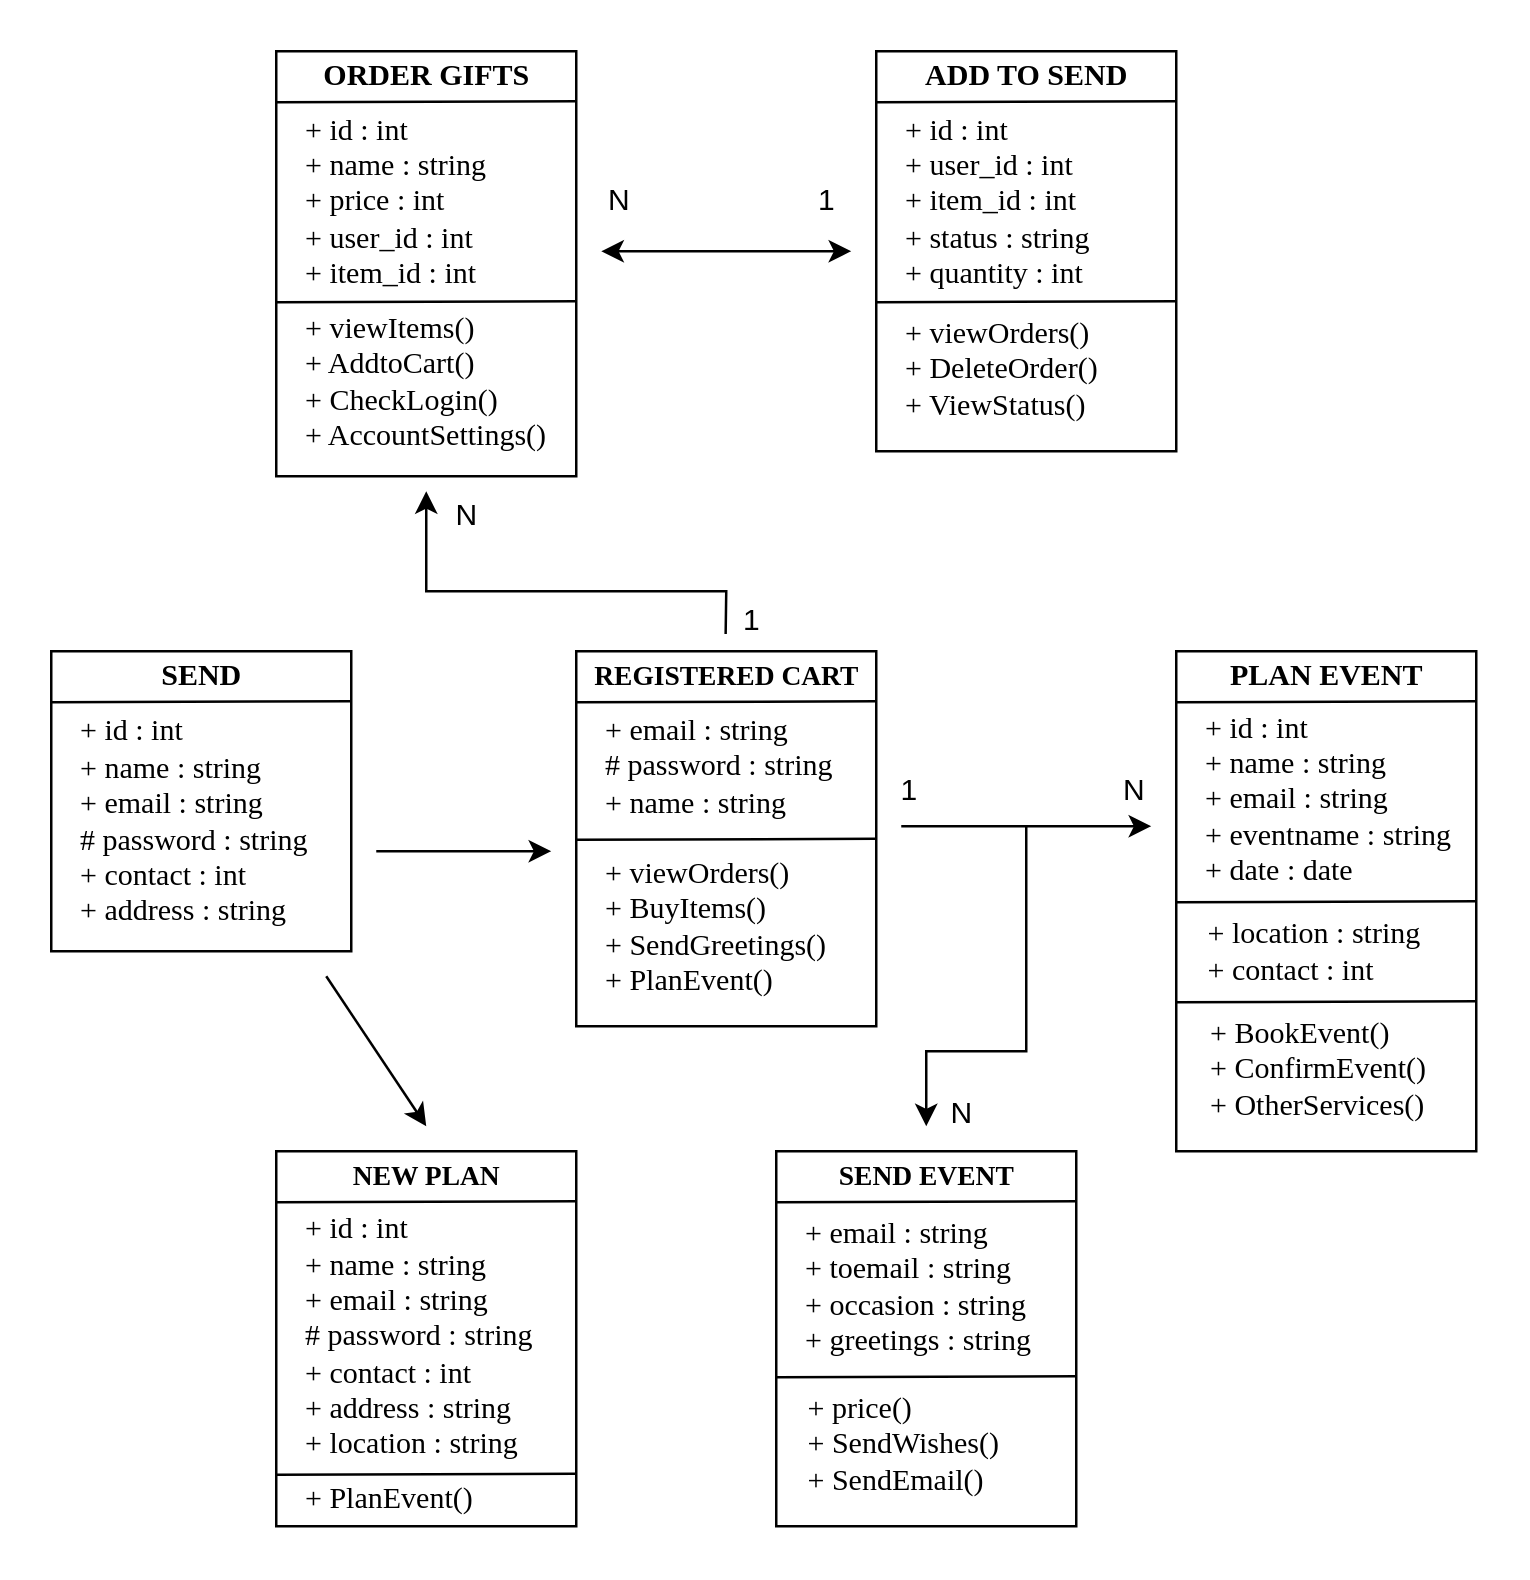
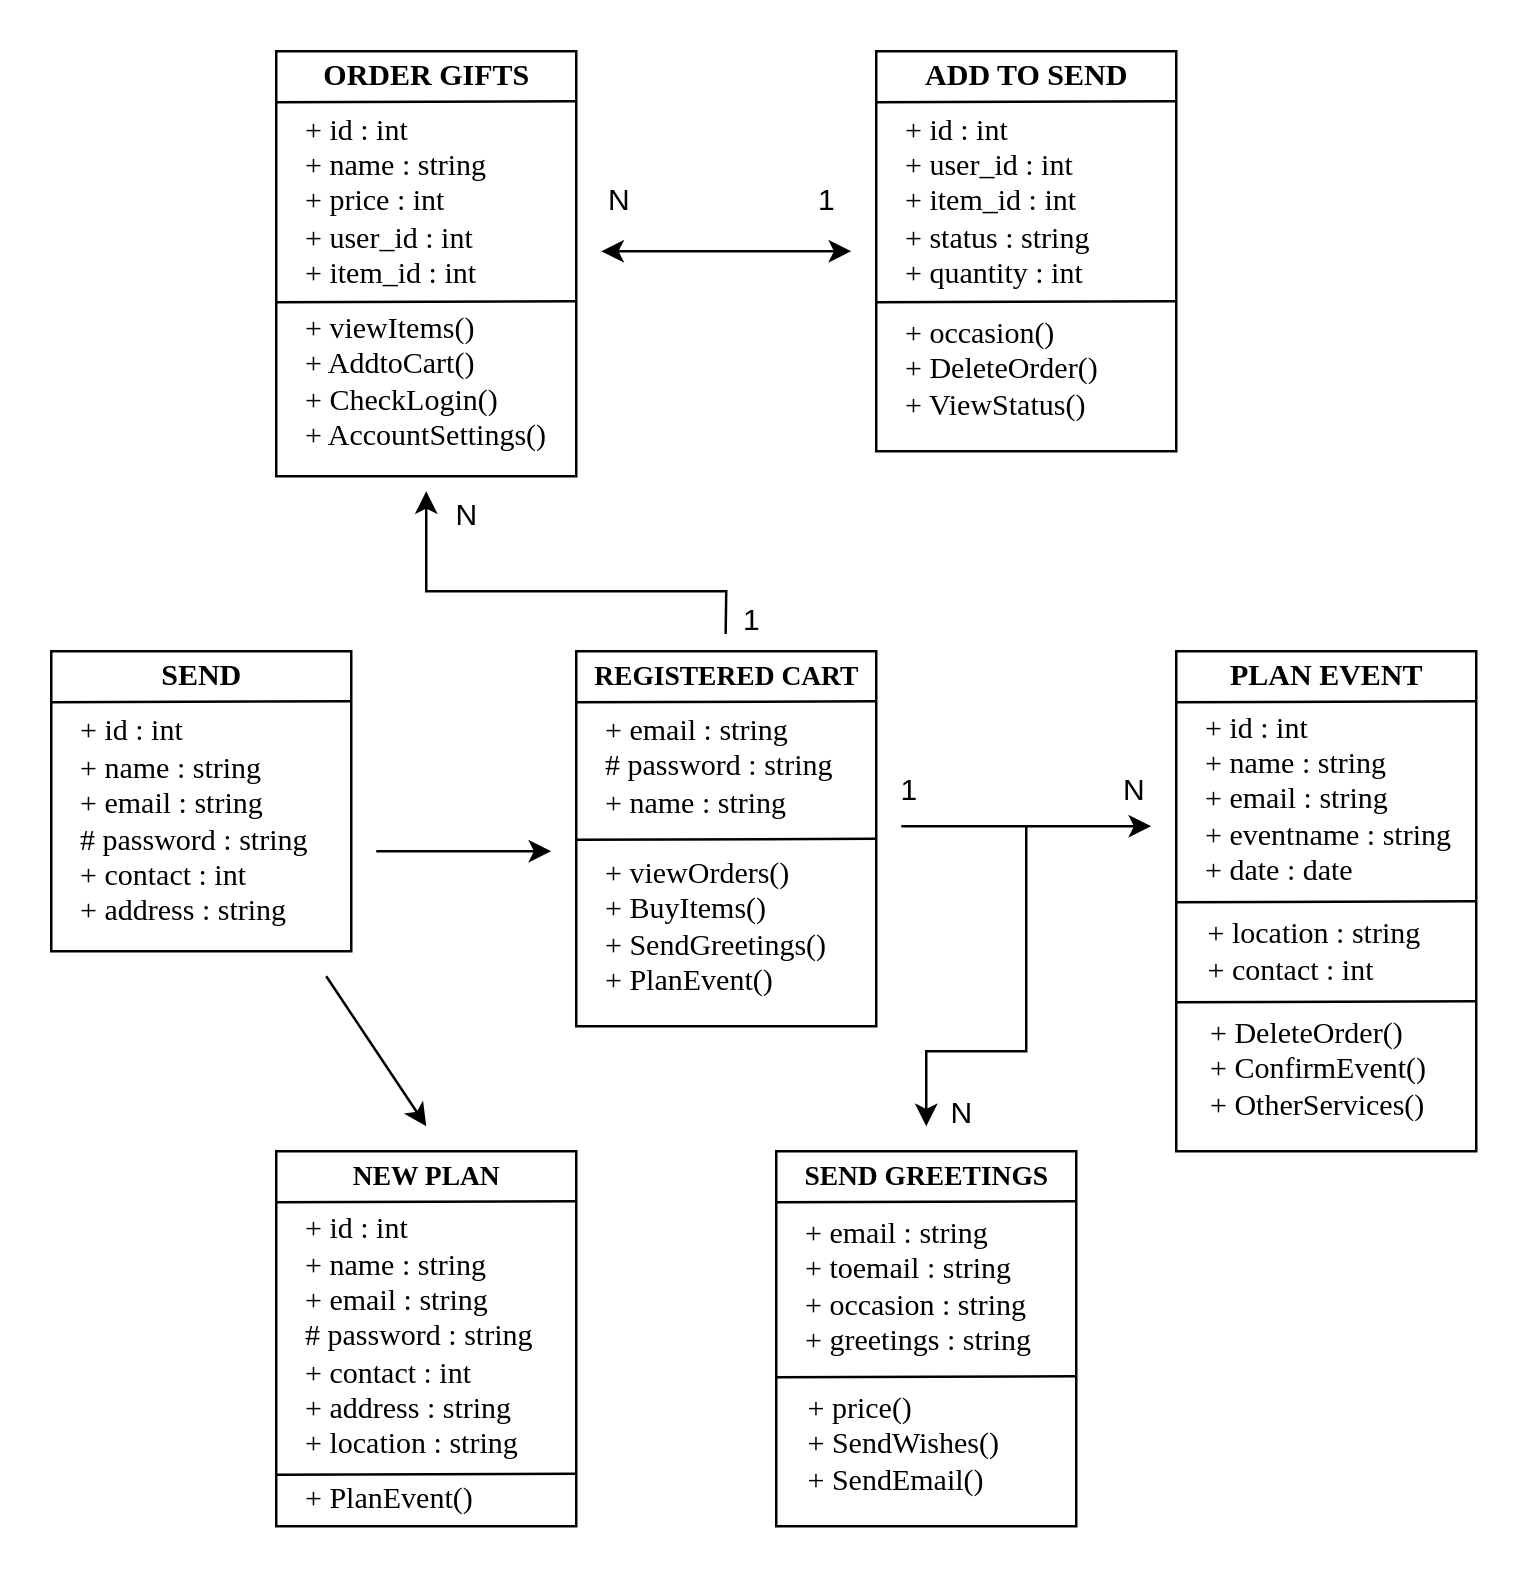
(1024, 369) -> (1024, 369)
(1346, 1069) -> (1346, 1069)
(928, 1176) -> (928, 1176)
